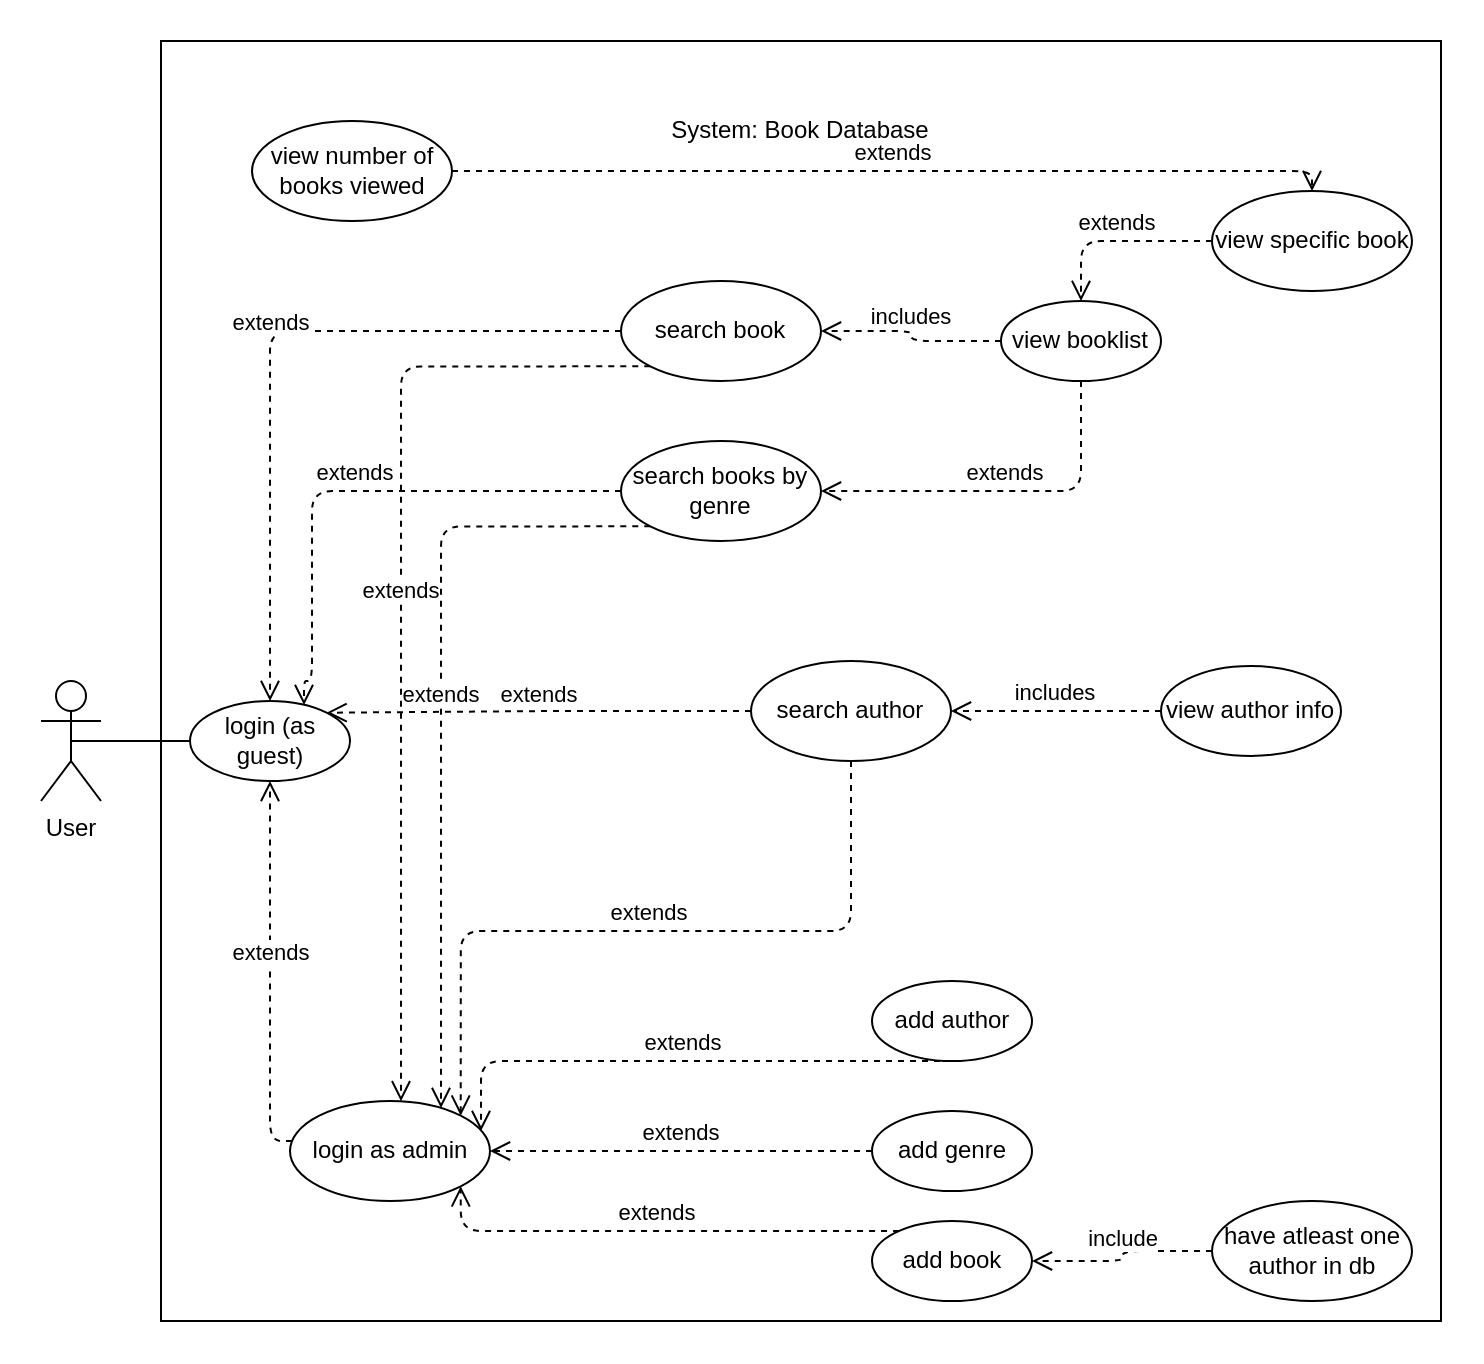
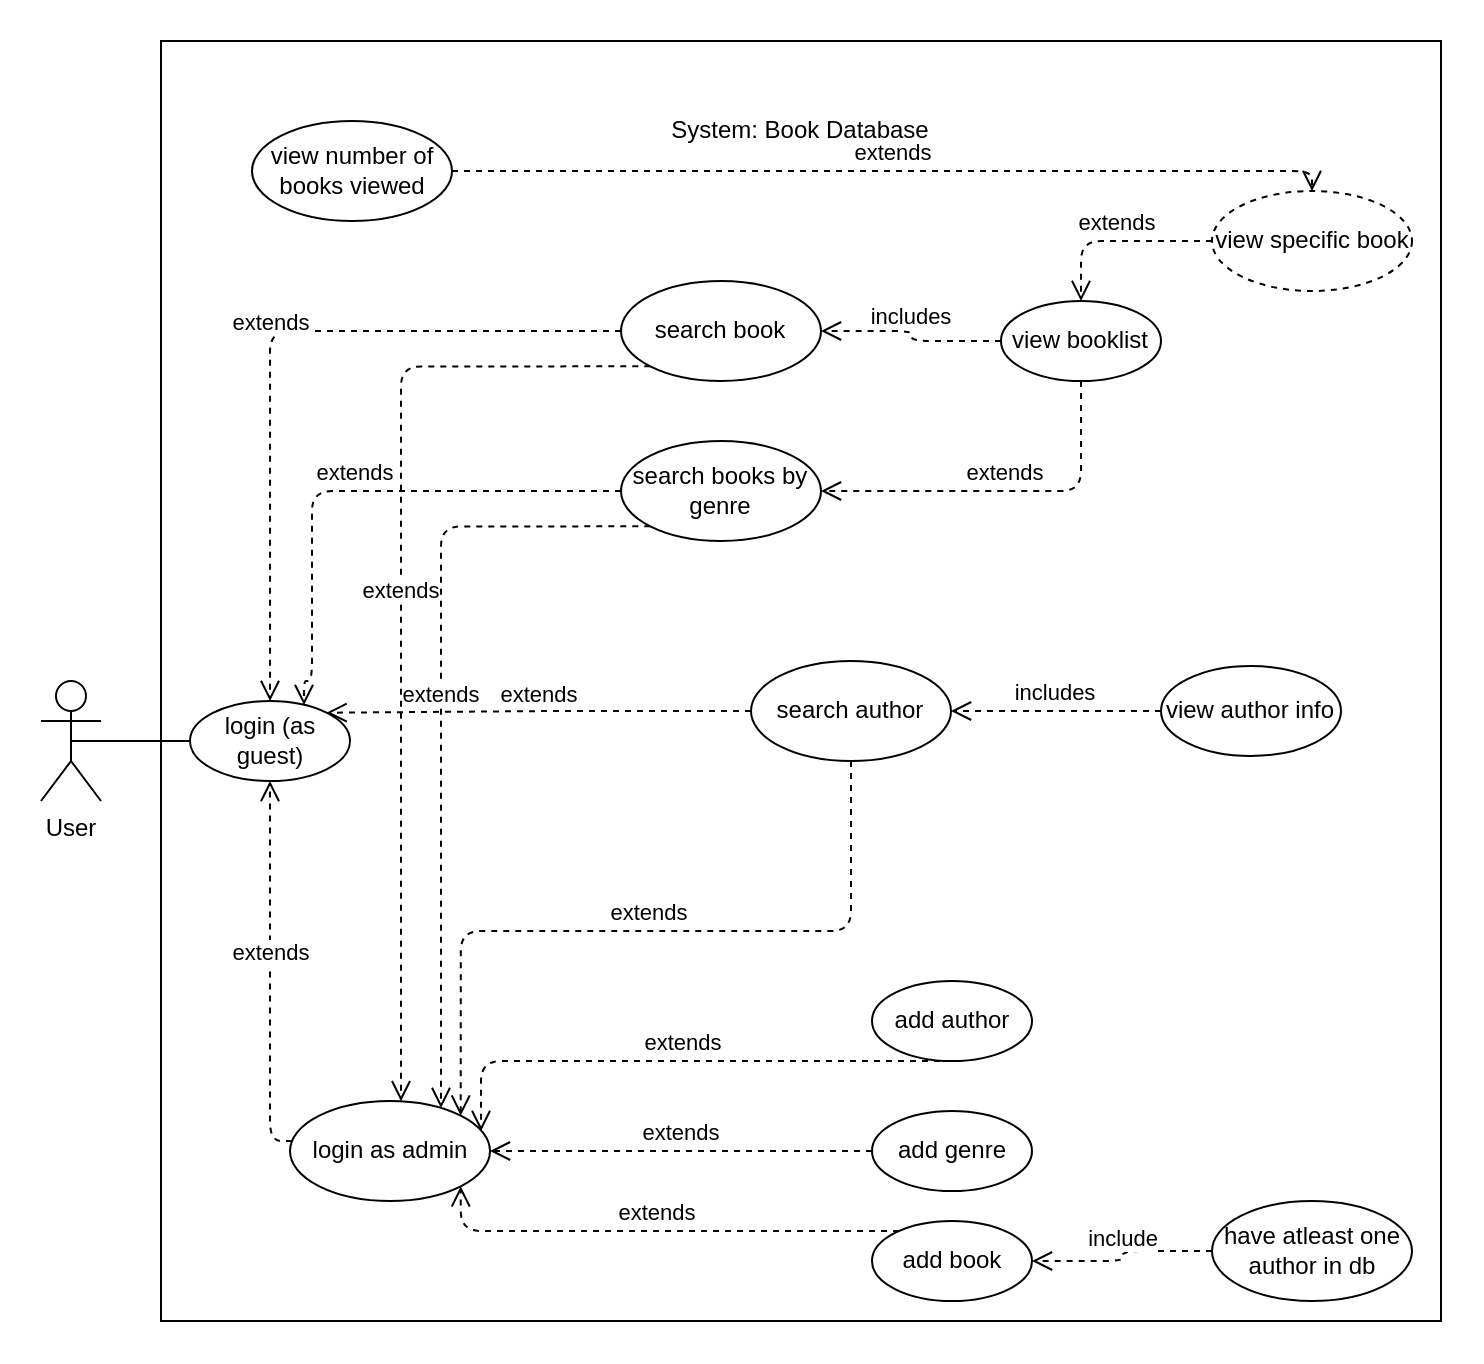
(1312, 241) -> (1312, 241)
